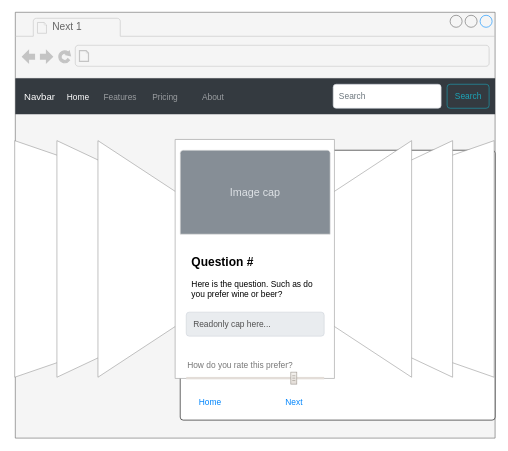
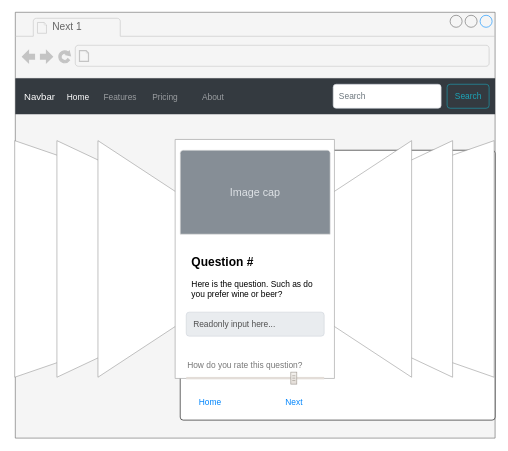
(234, 324) -> (238, 324)
(247, 365) -> (250, 365)
